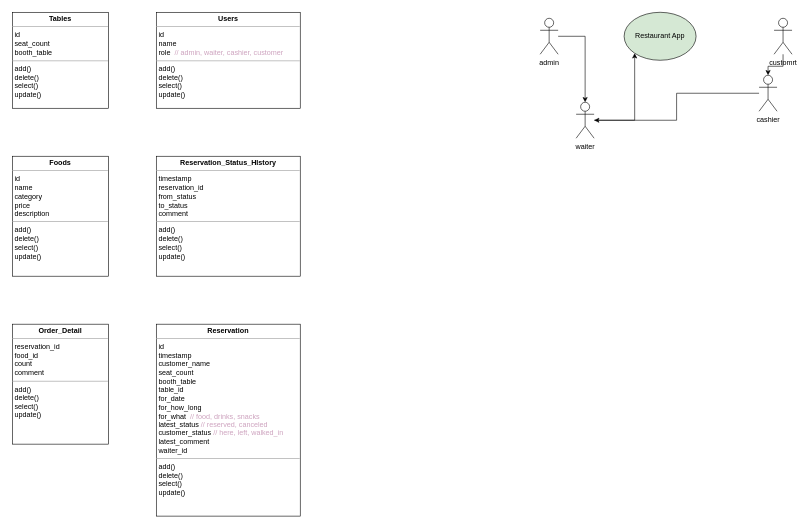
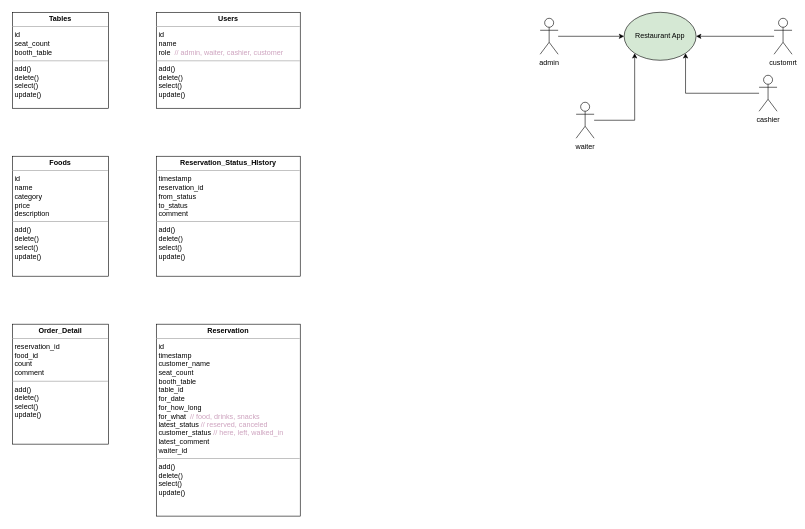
(768, 67) -> (701, 36)
(585, 96) -> (618, 36)
(676, 120) -> (686, 76)
